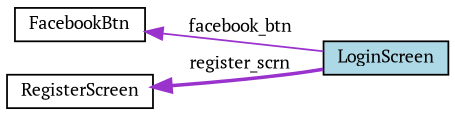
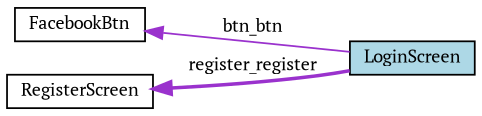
(238, 27) -> (251, 27)
(238, 64) -> (251, 66)
